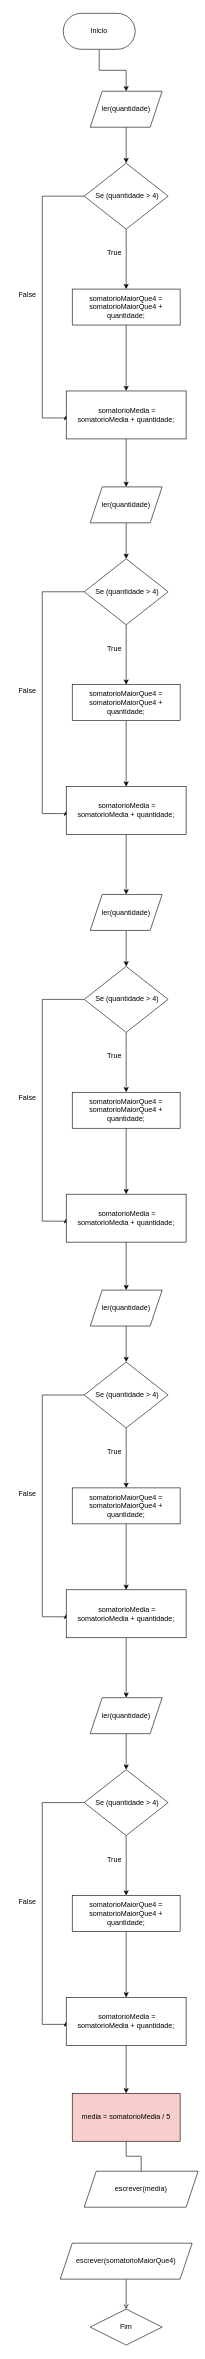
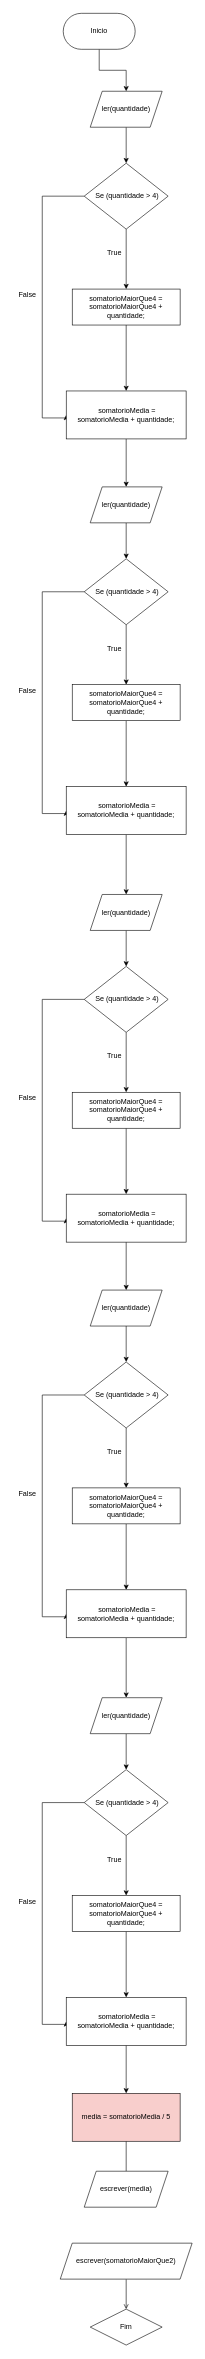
(141, 2190) -> (126, 2190)
(126, 2262) -> (126, 2262)
